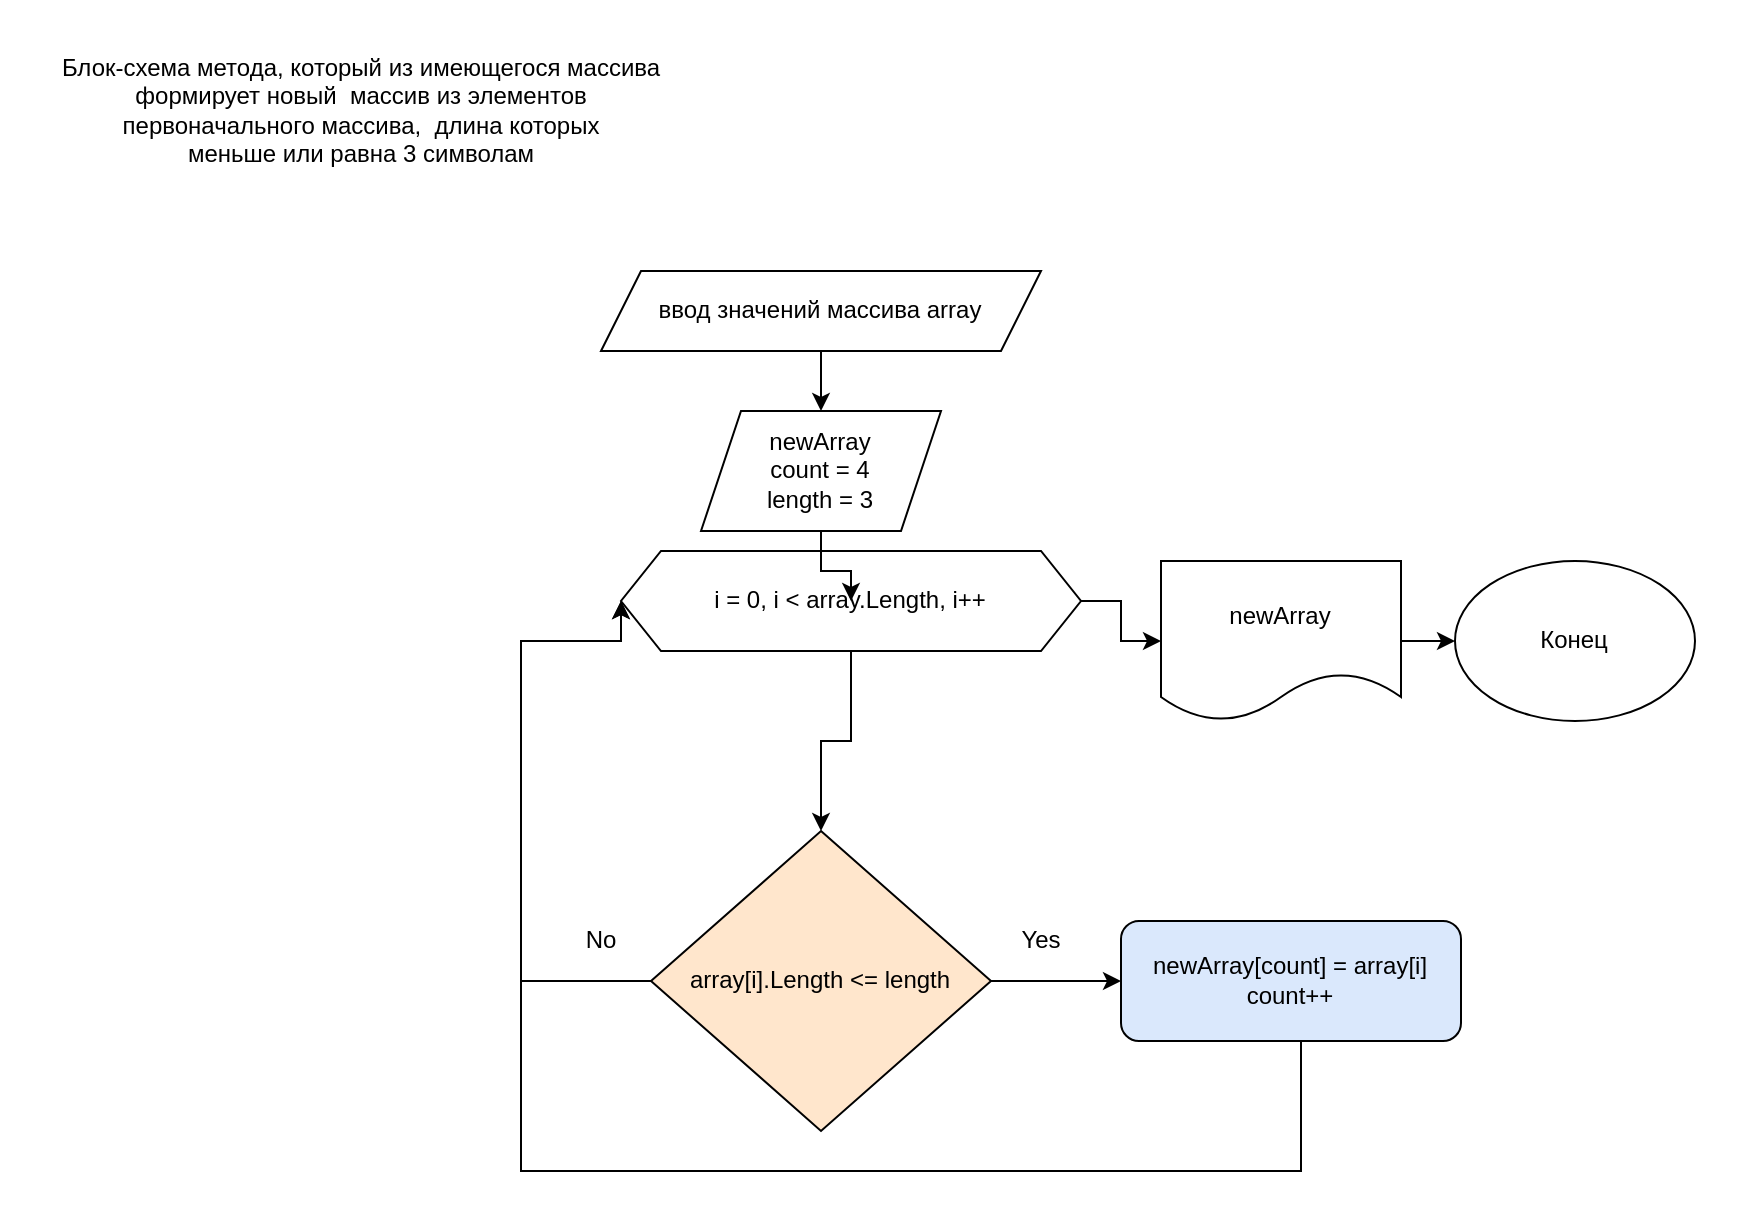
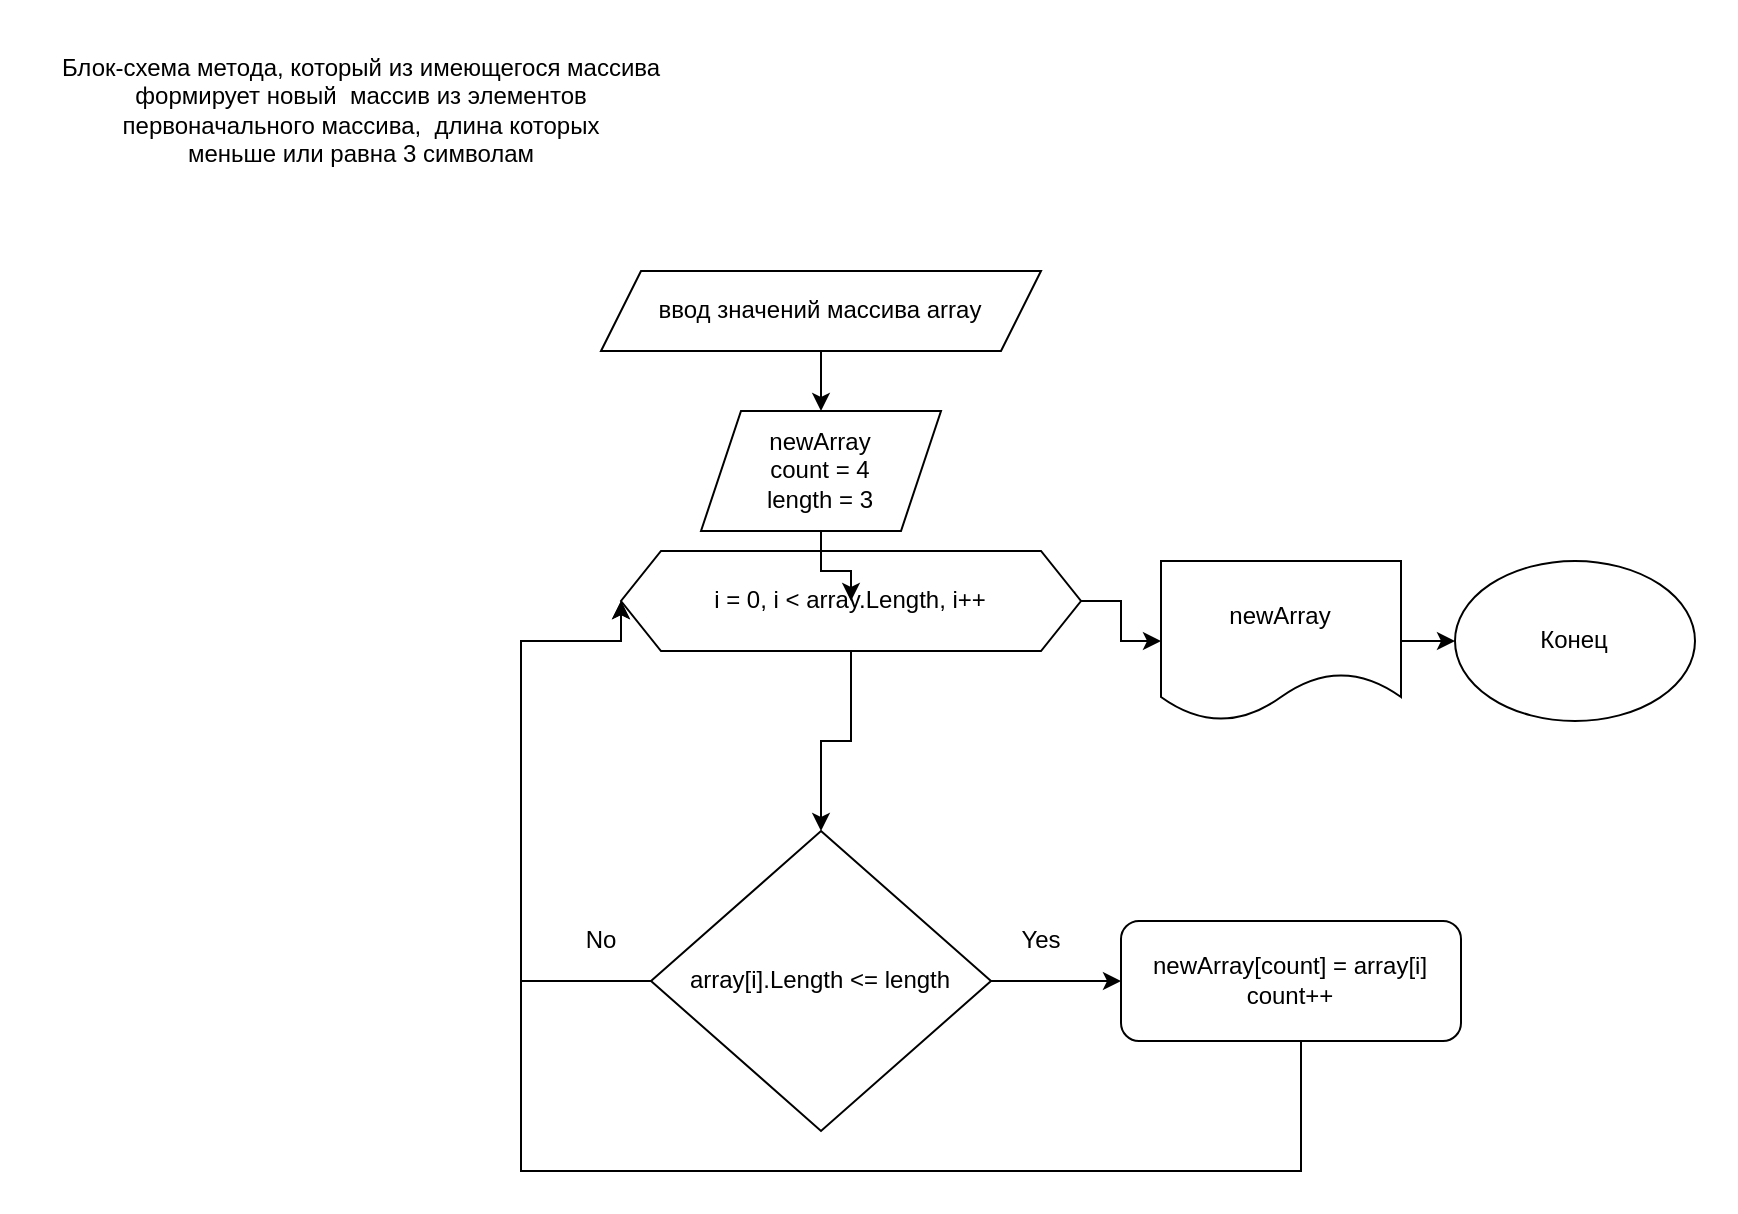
(821, 981) -> (821, 981)
(1291, 981) -> (1291, 981)
